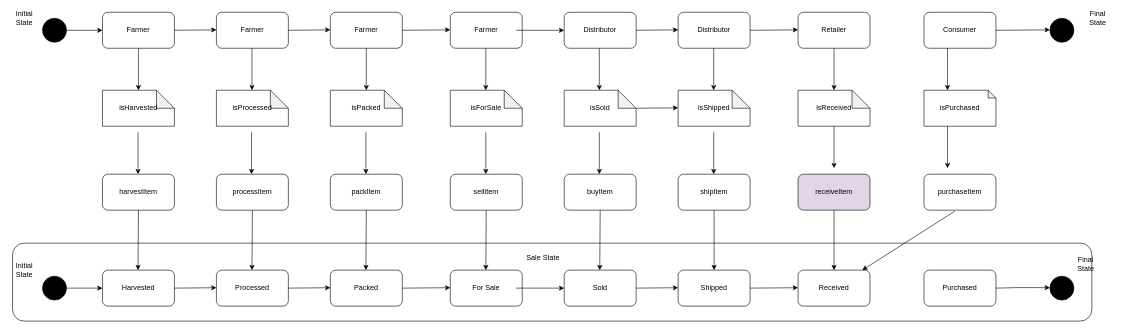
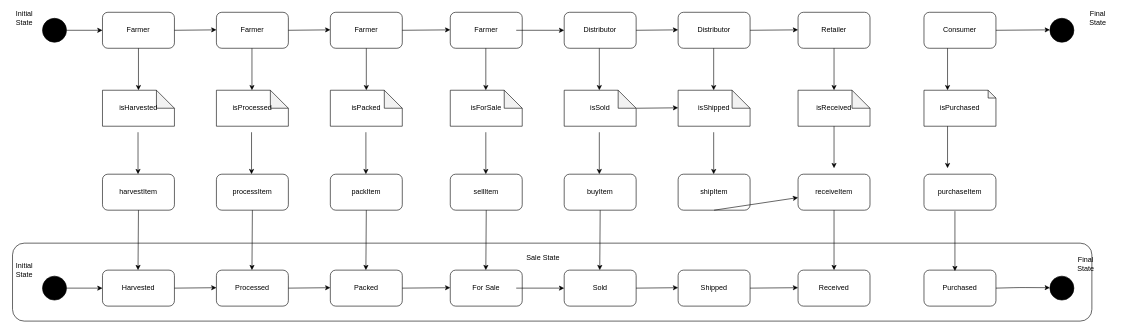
(834, 192) -> (834, 192)
(911, 240) -> (955, 265)
(714, 264) -> (758, 204)
